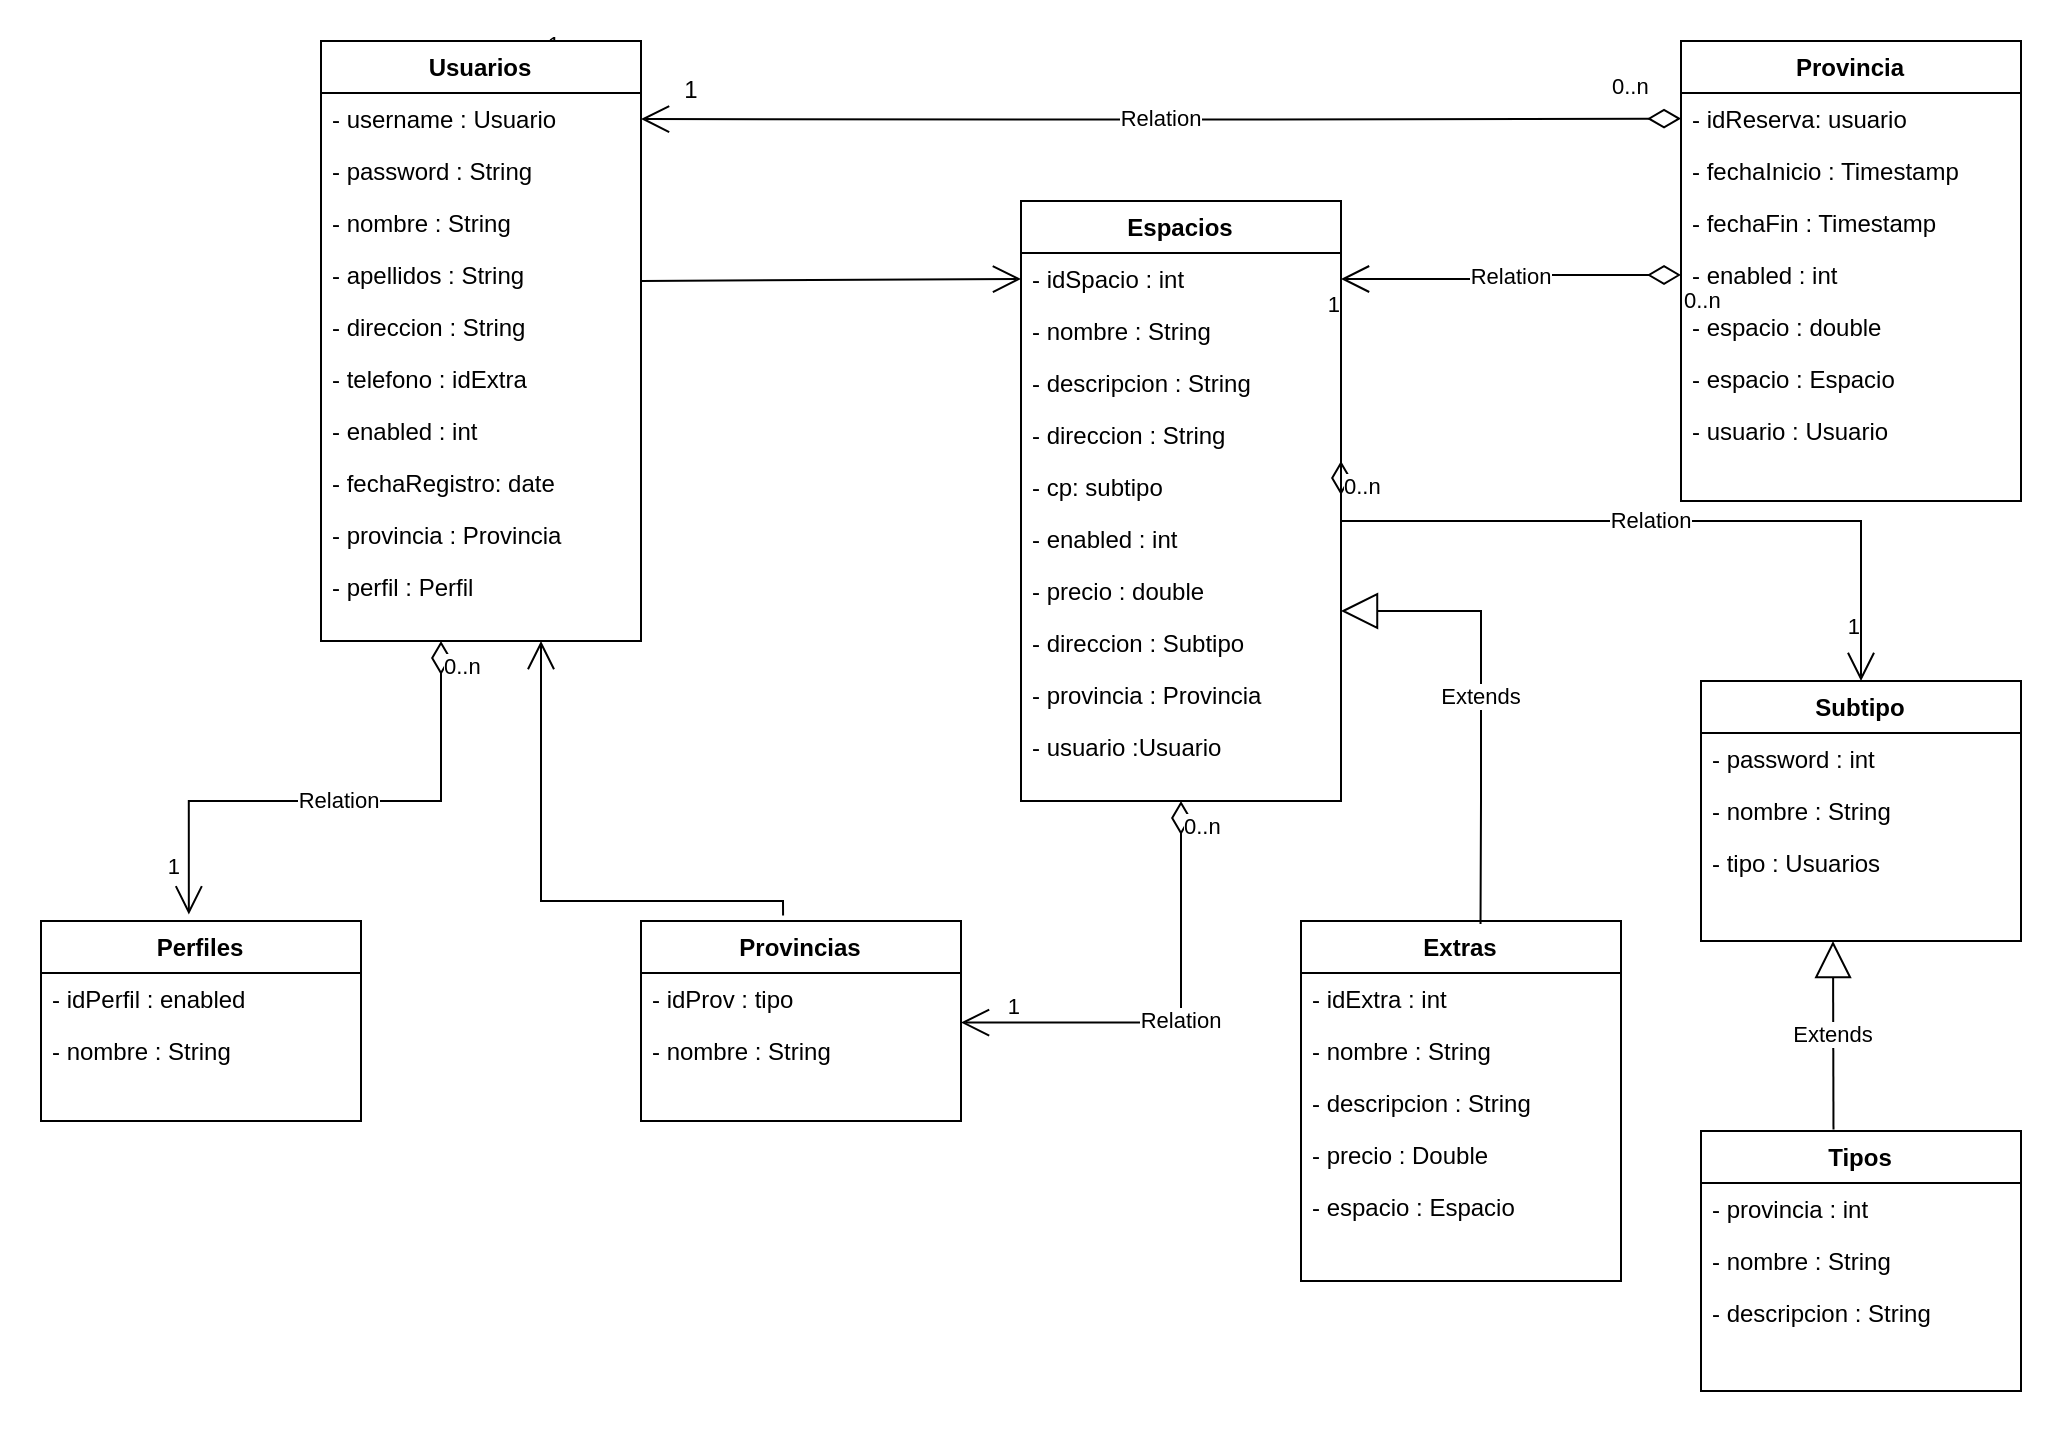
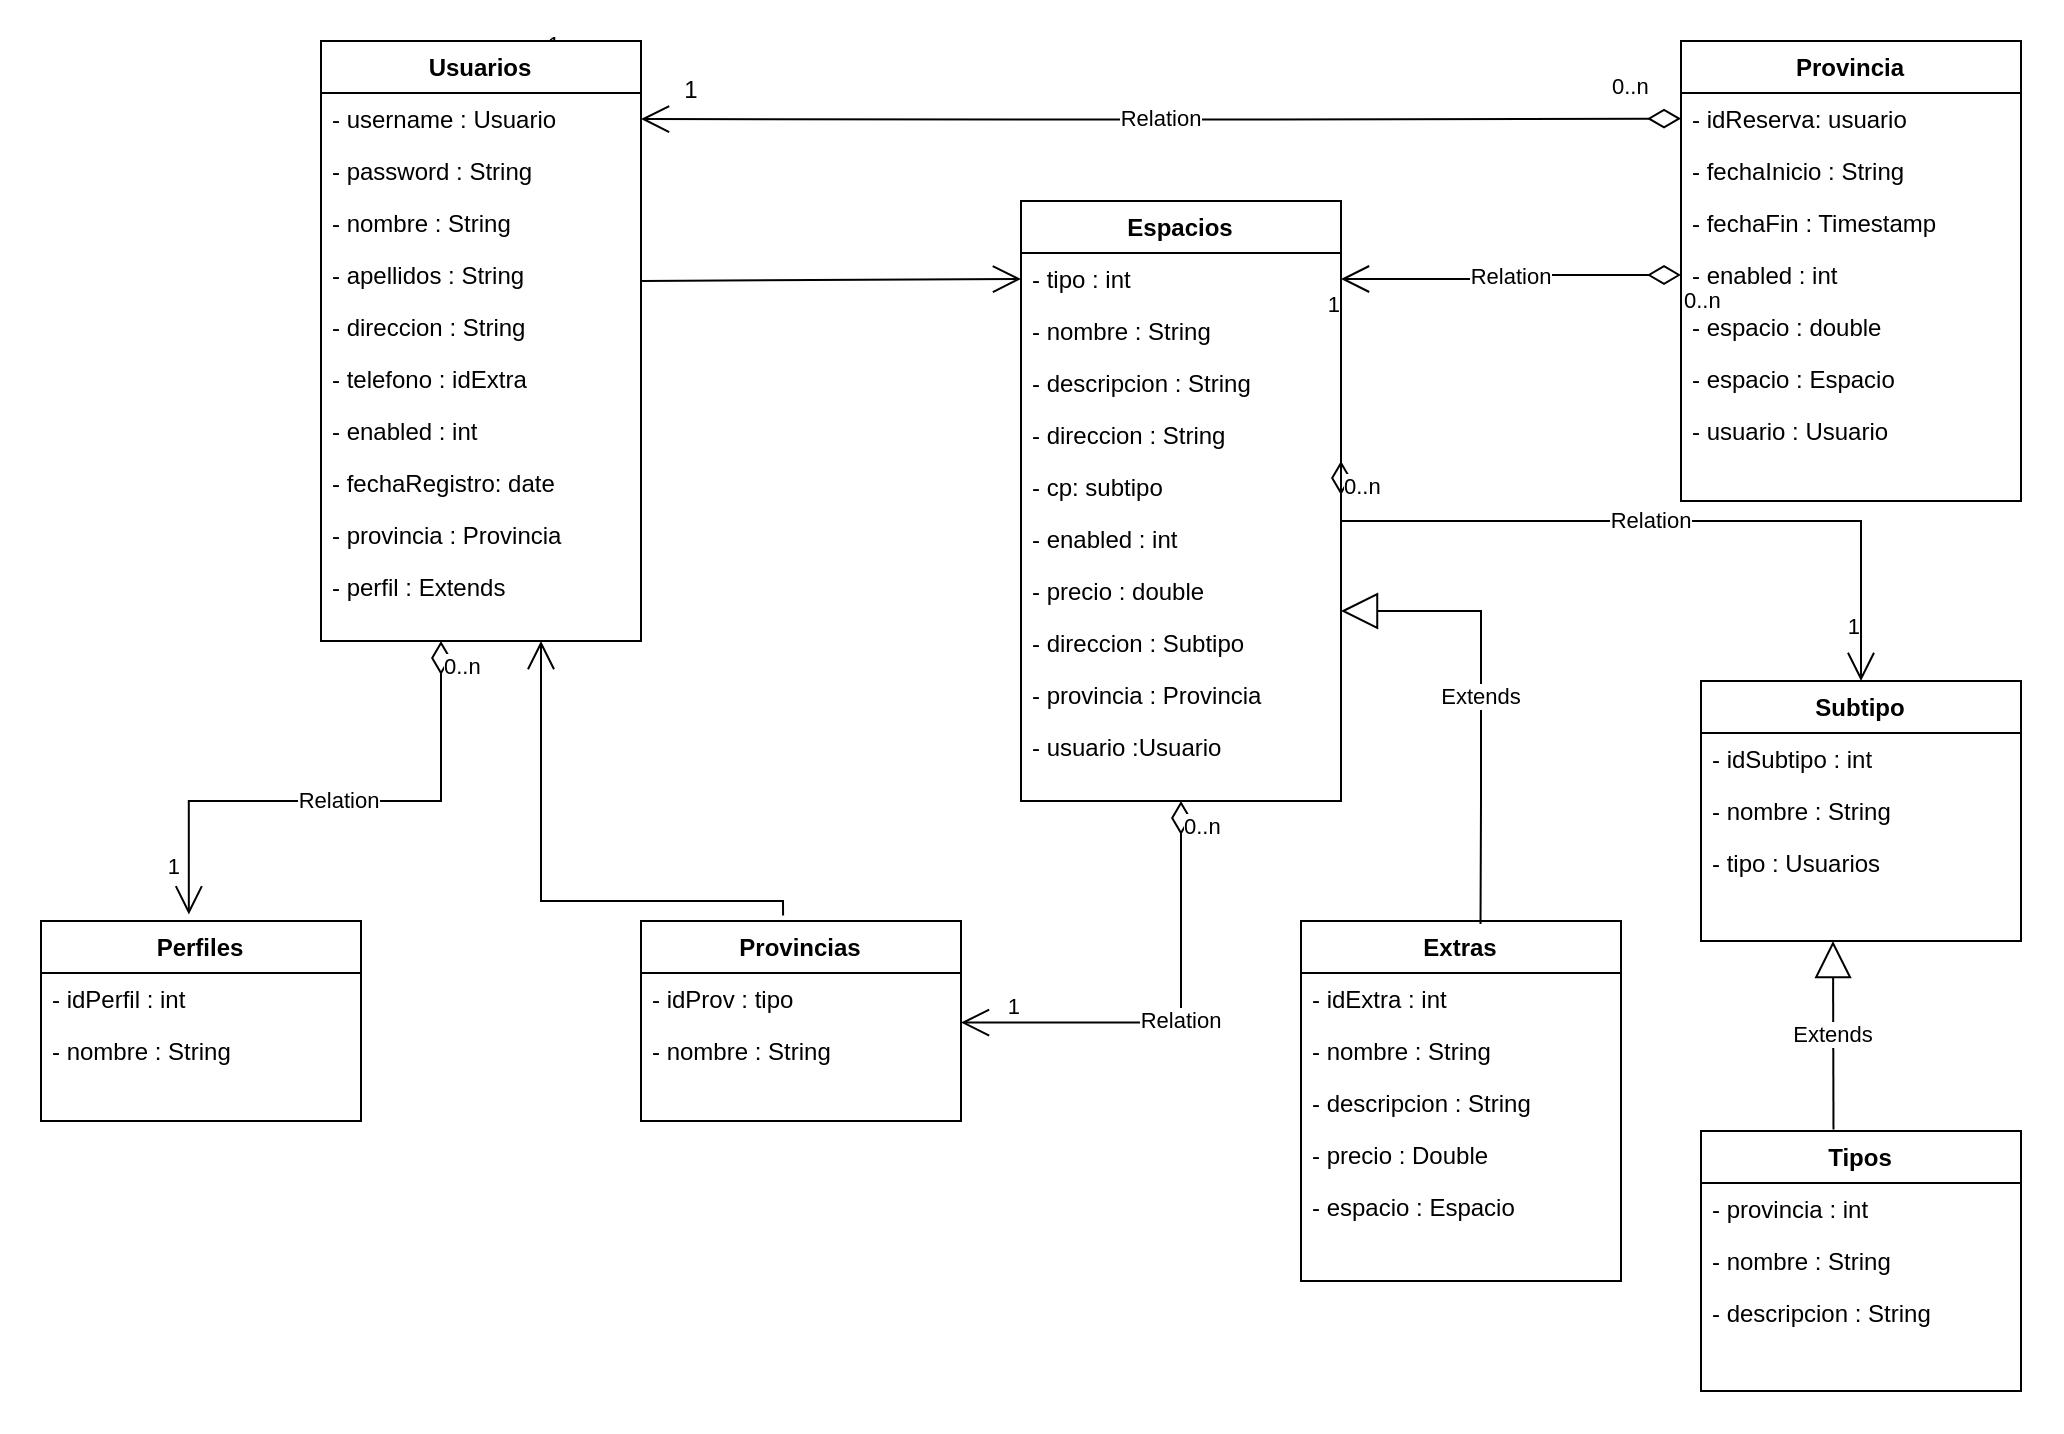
(1838, 172) -> (1818, 172)
(1118, 280) -> (1094, 280)
(421, 588) -> (434, 588)
(1804, 760) -> (1804, 760)
(161, 1000) -> (135, 1000)
